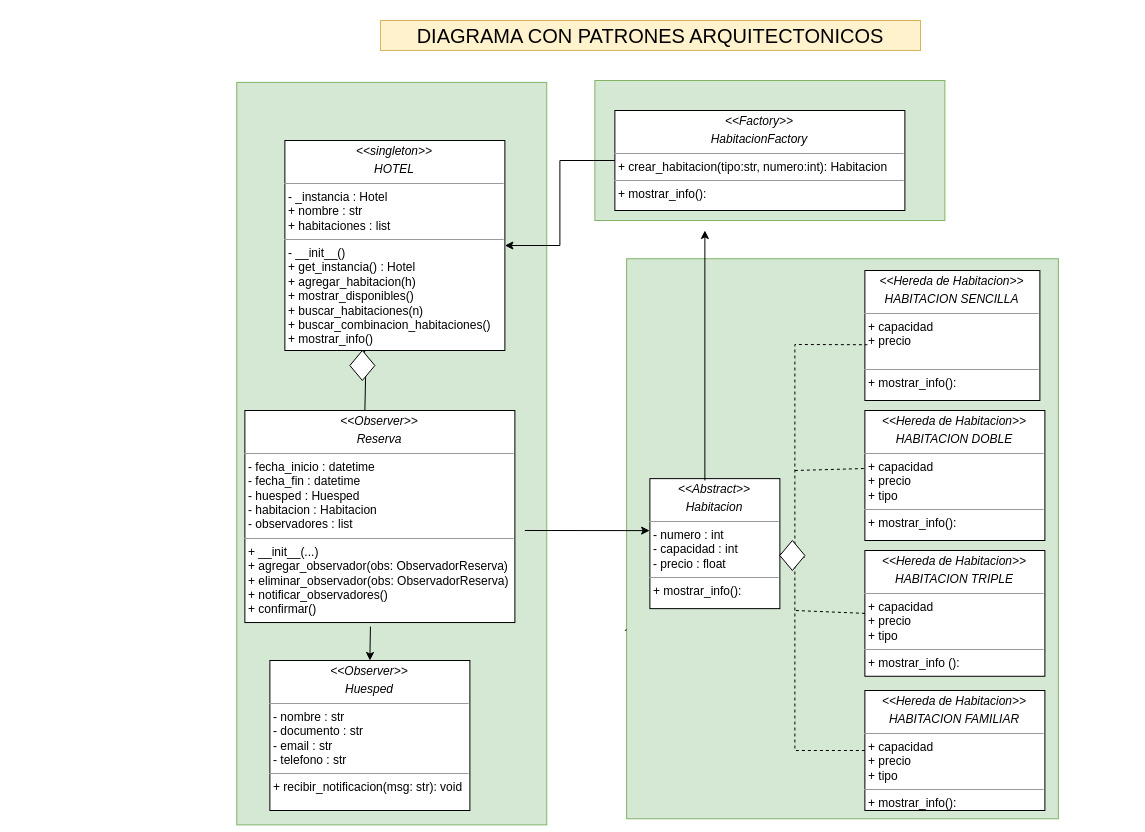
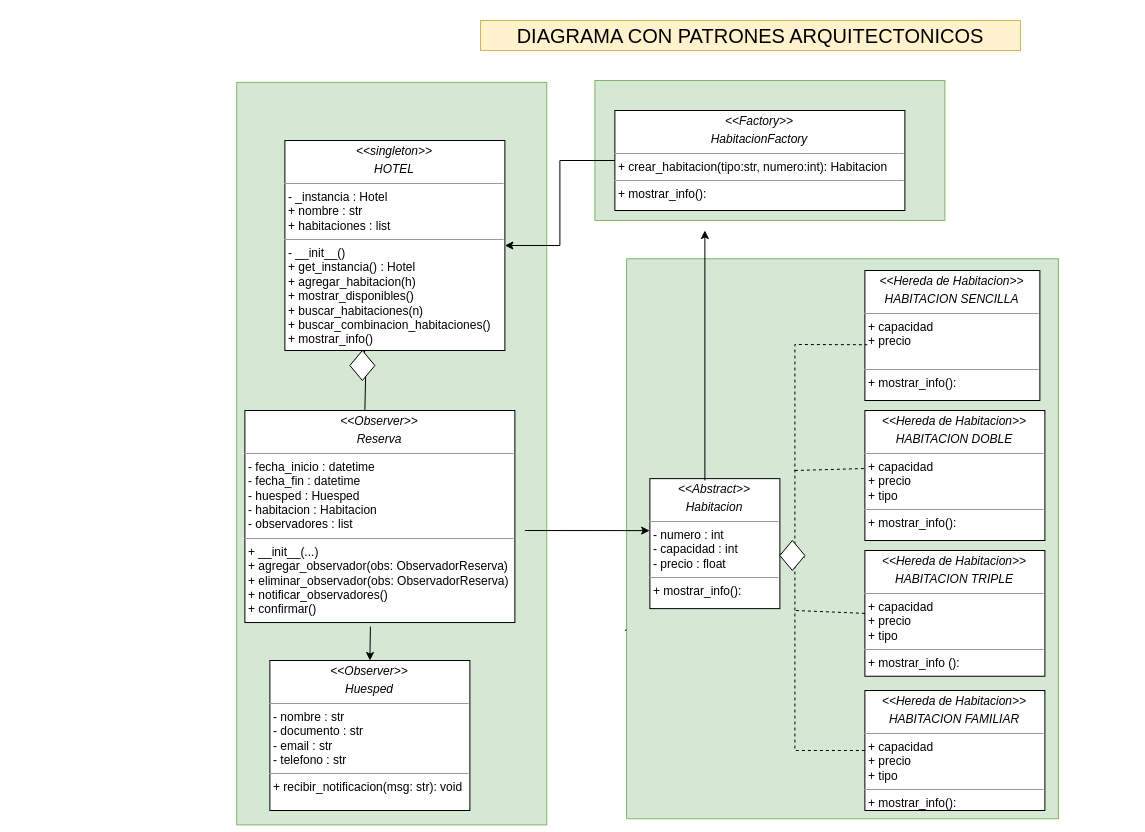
(651, 36) -> (751, 36)
